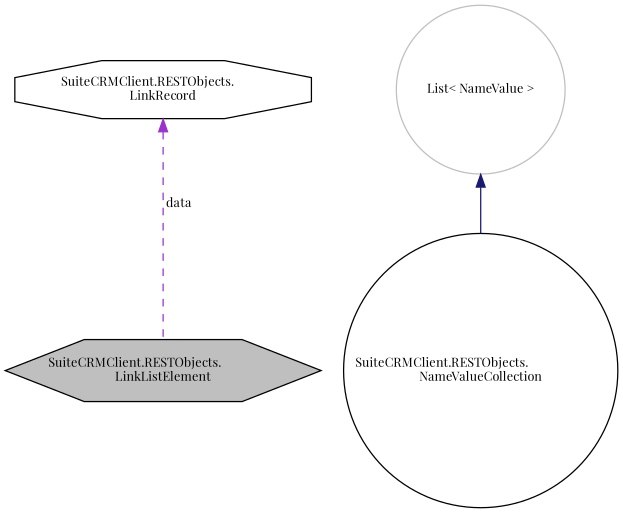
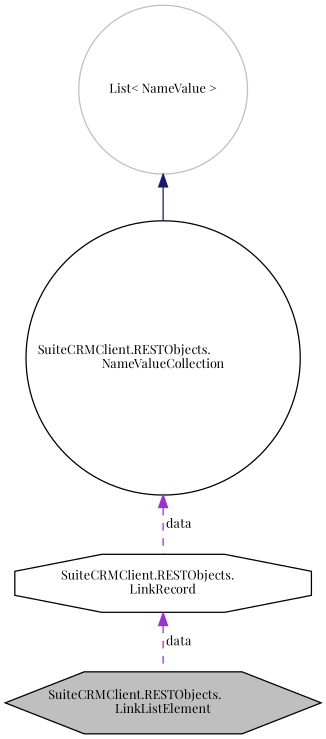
none -> (163, 531)
